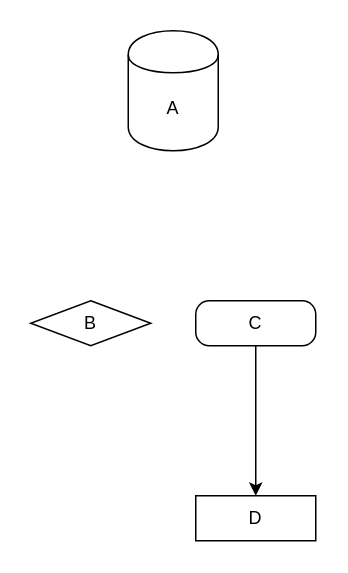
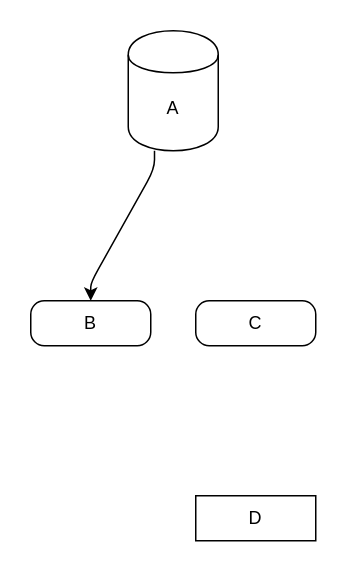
none -> (125, 221)
(91, 323) -> (91, 323)
(256, 417) -> none
